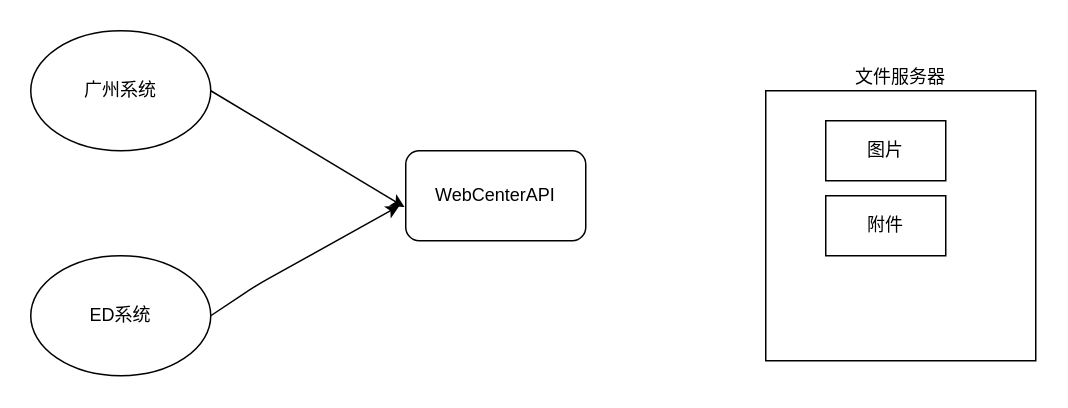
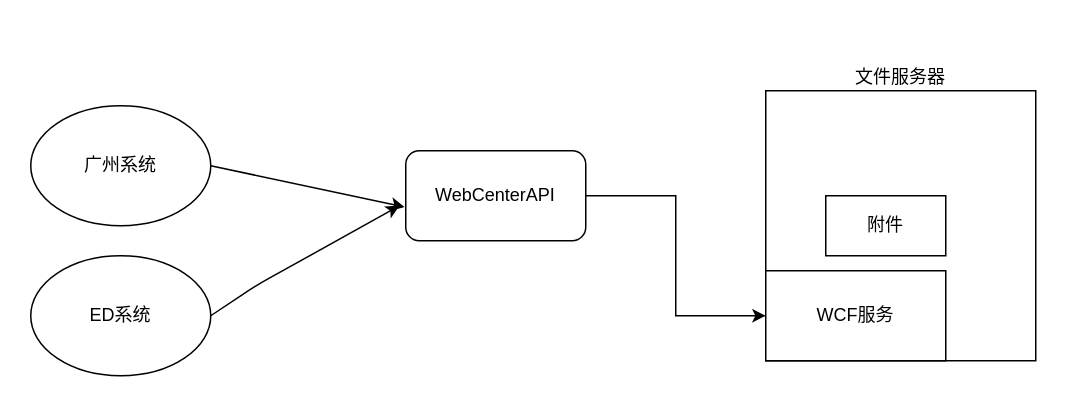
(121, 91) -> (121, 166)
(886, 151) -> none
none -> (676, 251)
none -> (856, 316)
